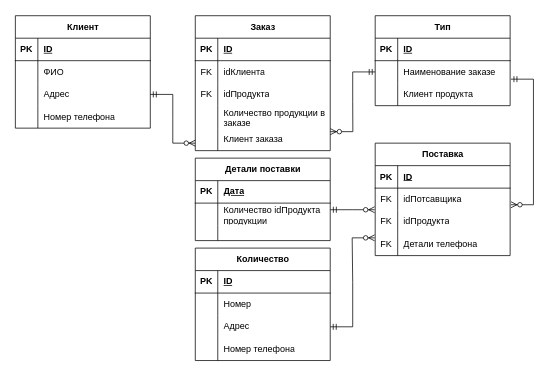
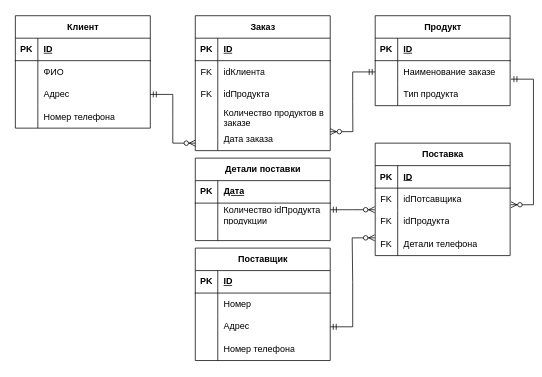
(443, 27) -> (443, 27)
(441, 94) -> (433, 94)
(277, 117) -> (277, 117)
(255, 139) -> (250, 139)
(263, 259) -> (263, 259)
